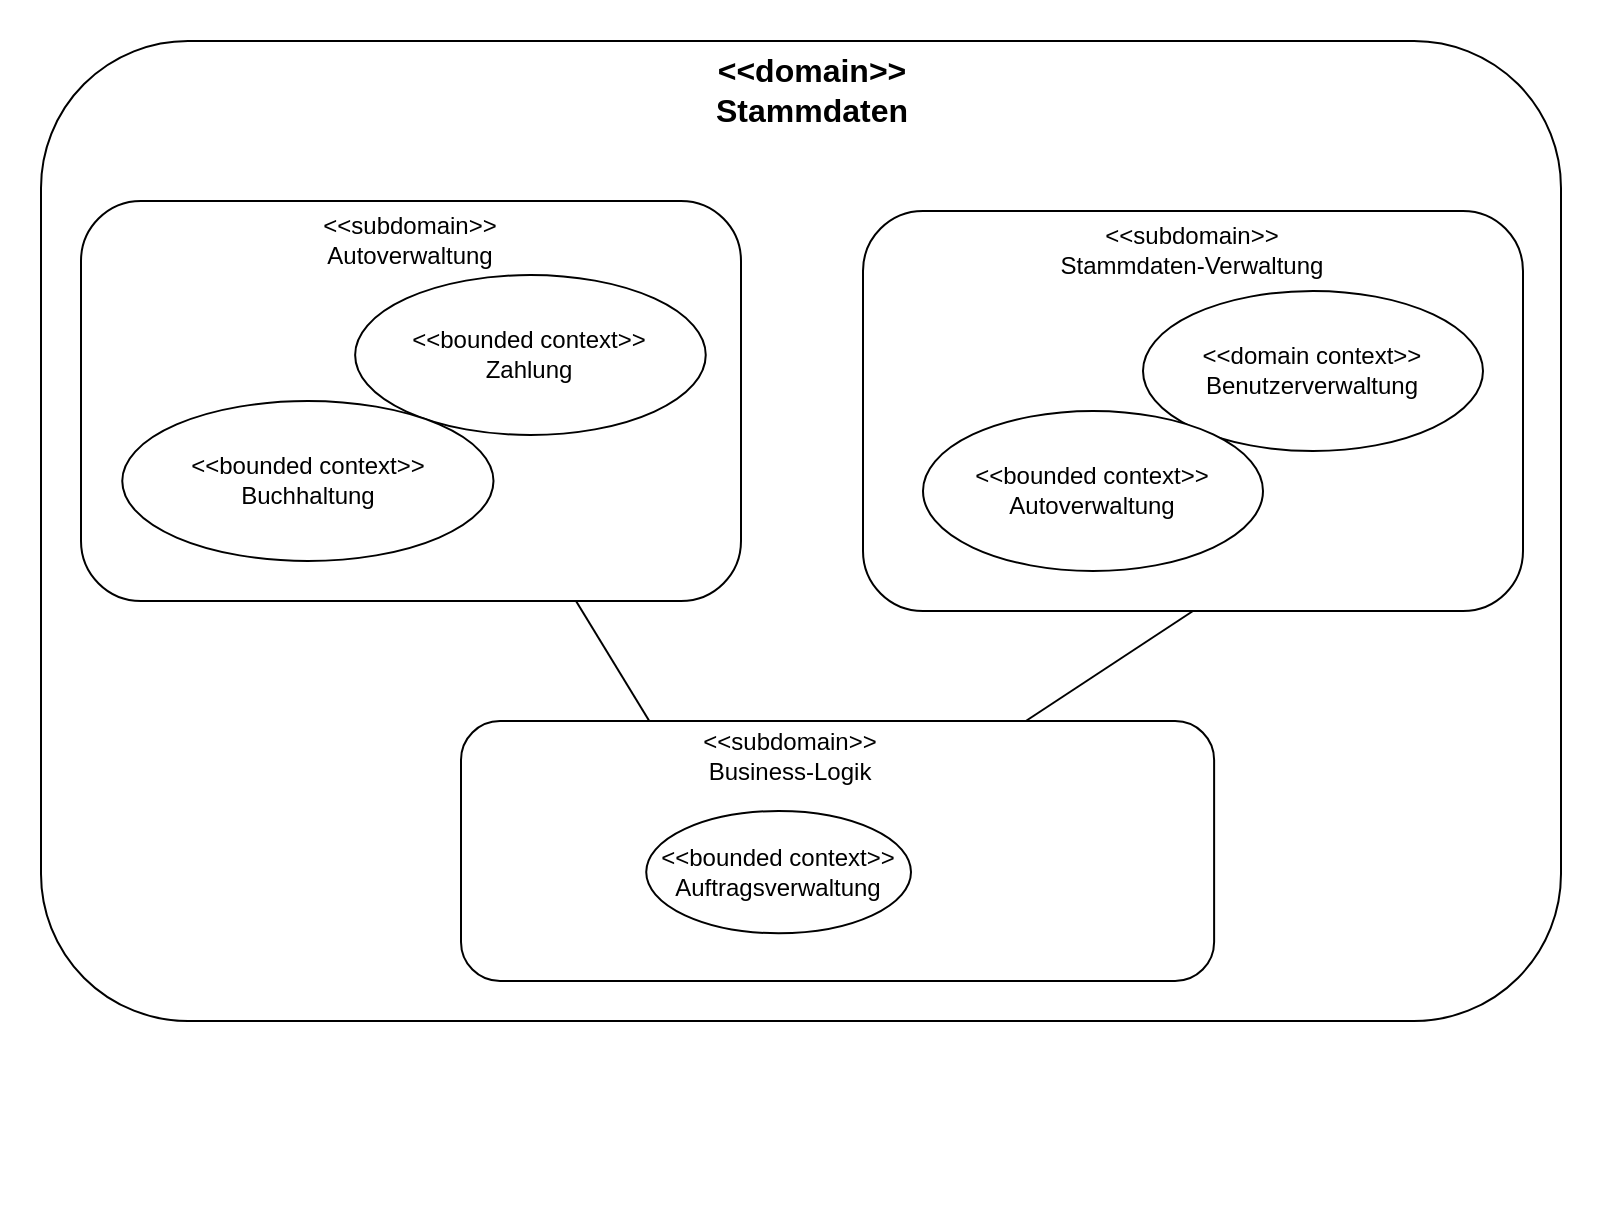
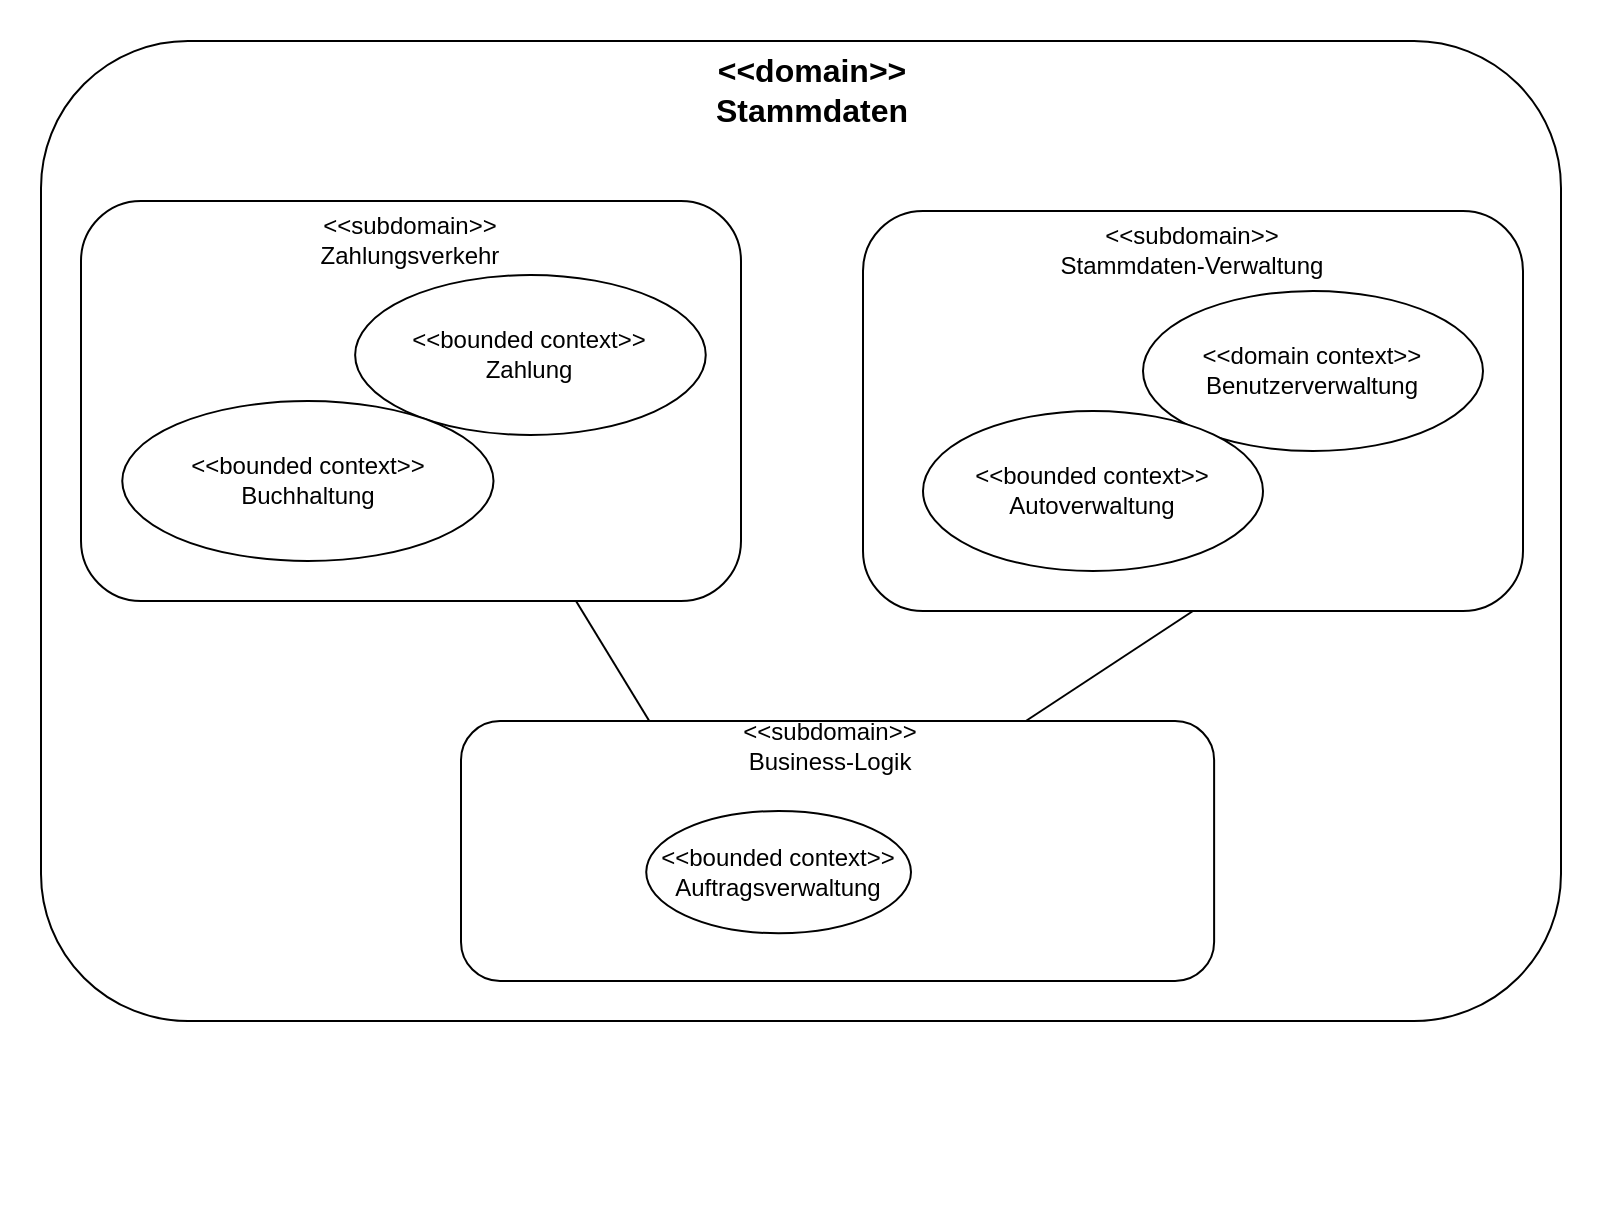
(411, 241) -> (411, 241)
(791, 757) -> (831, 747)
